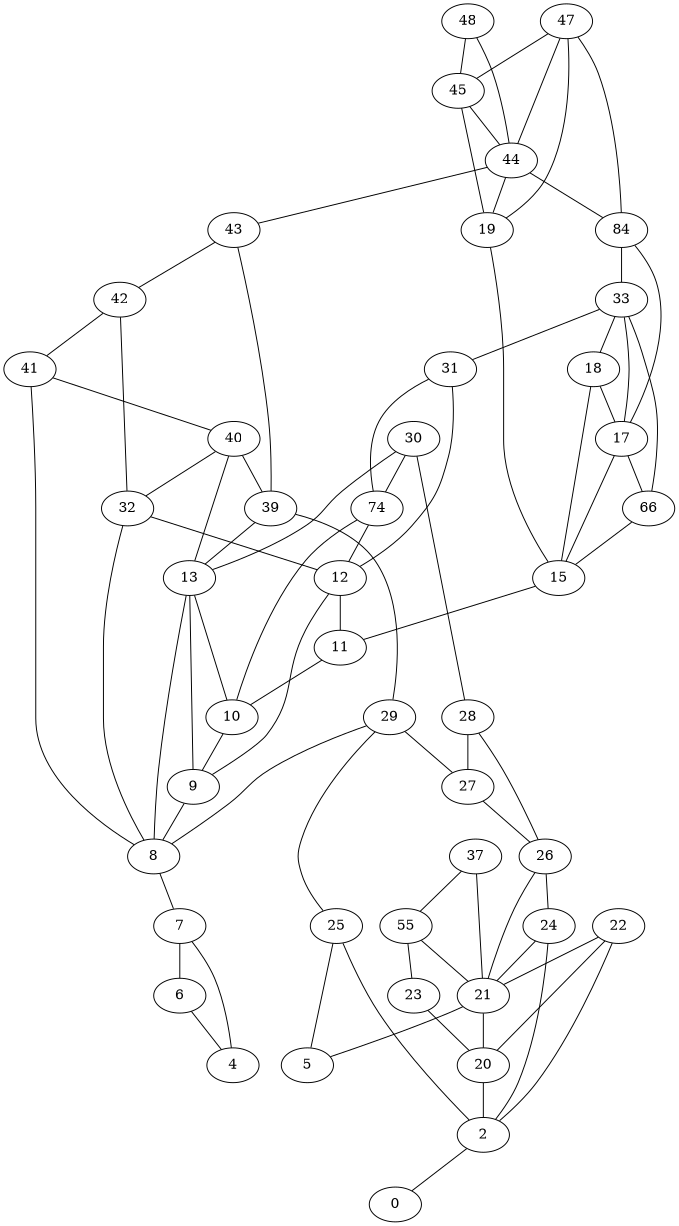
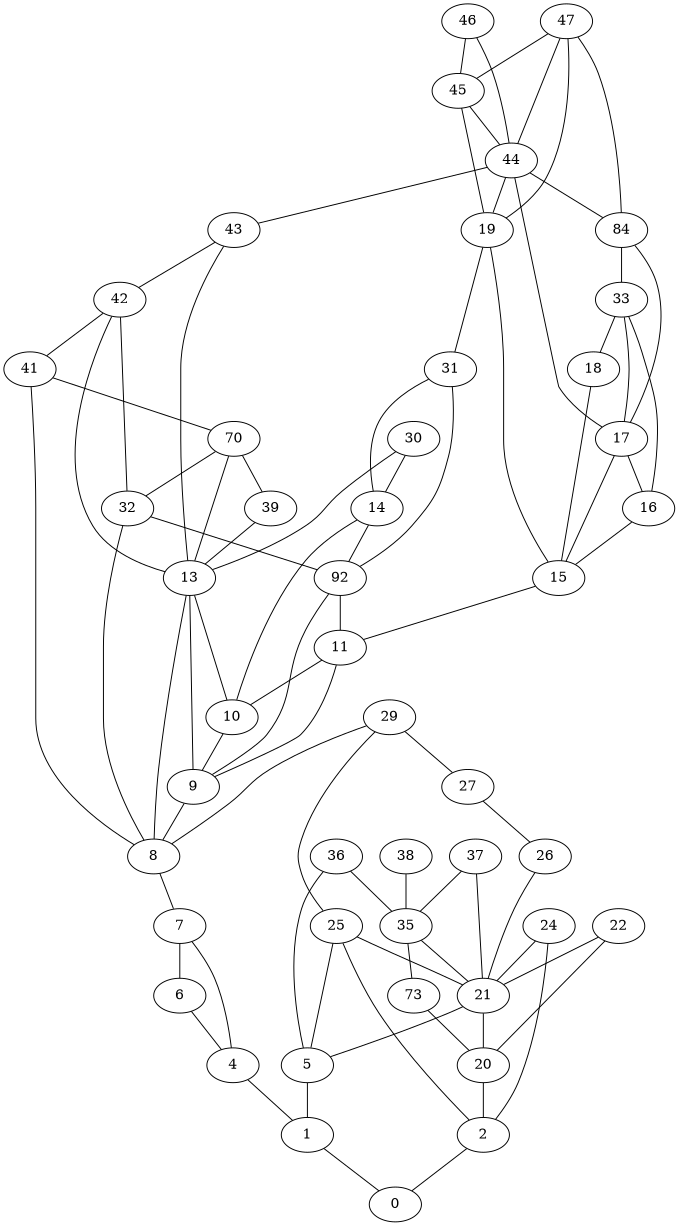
(468, 21) -> (468, 21)
(536, 334) -> (469, 300)
(262, 368) -> (181, 399)
(608, 404) -> (543, 312)
(234, 439) -> (234, 439)
none -> (76, 463)
(377, 508) -> (377, 508)
(649, 508) -> (649, 508)
(340, 578) -> (340, 578)
(386, 583) -> none
(468, 717) -> none
none -> (294, 739)
none -> (336, 856)
none -> (406, 856)
(547, 891) -> none
(406, 926) -> (406, 926)
none -> (402, 957)
(414, 996) -> (414, 996)
(565, 1038) -> none
none -> (307, 1135)
